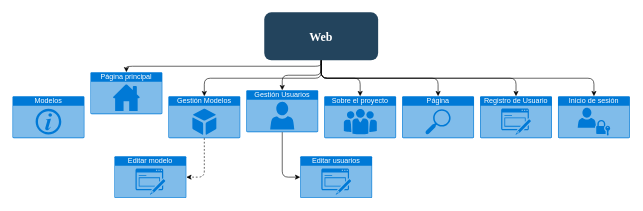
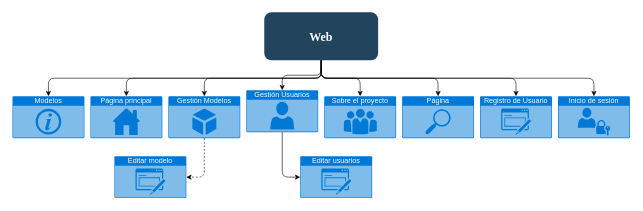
none -> (107, 78)
(126, 93) -> (126, 117)
